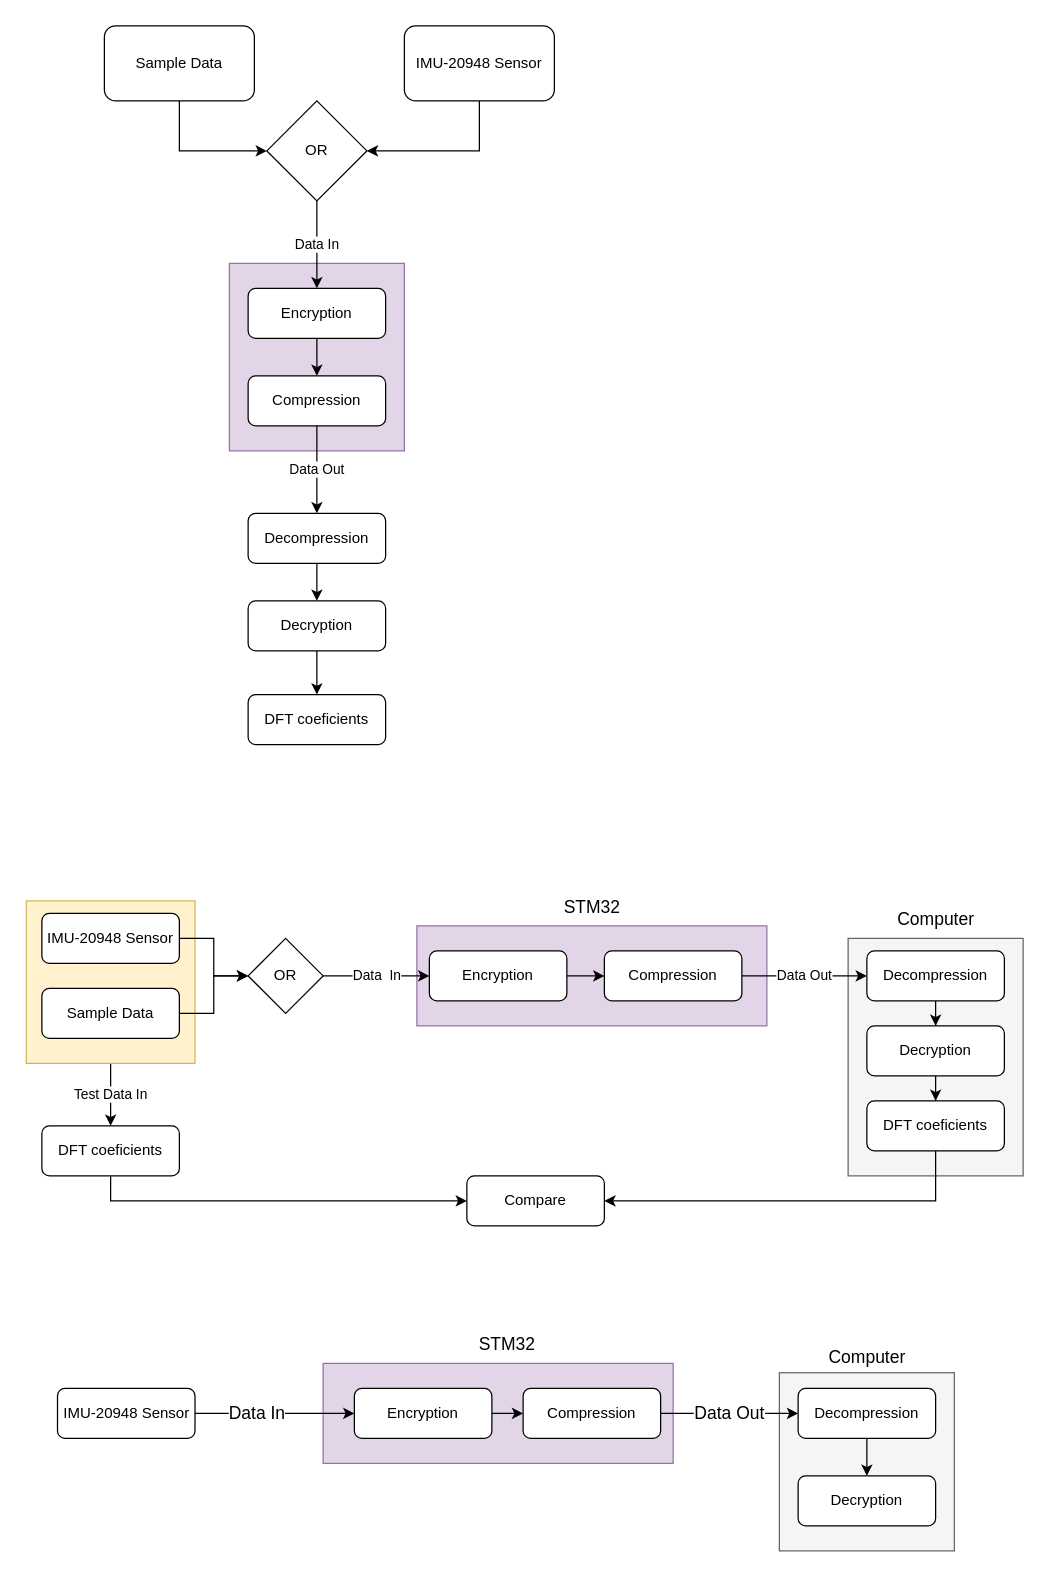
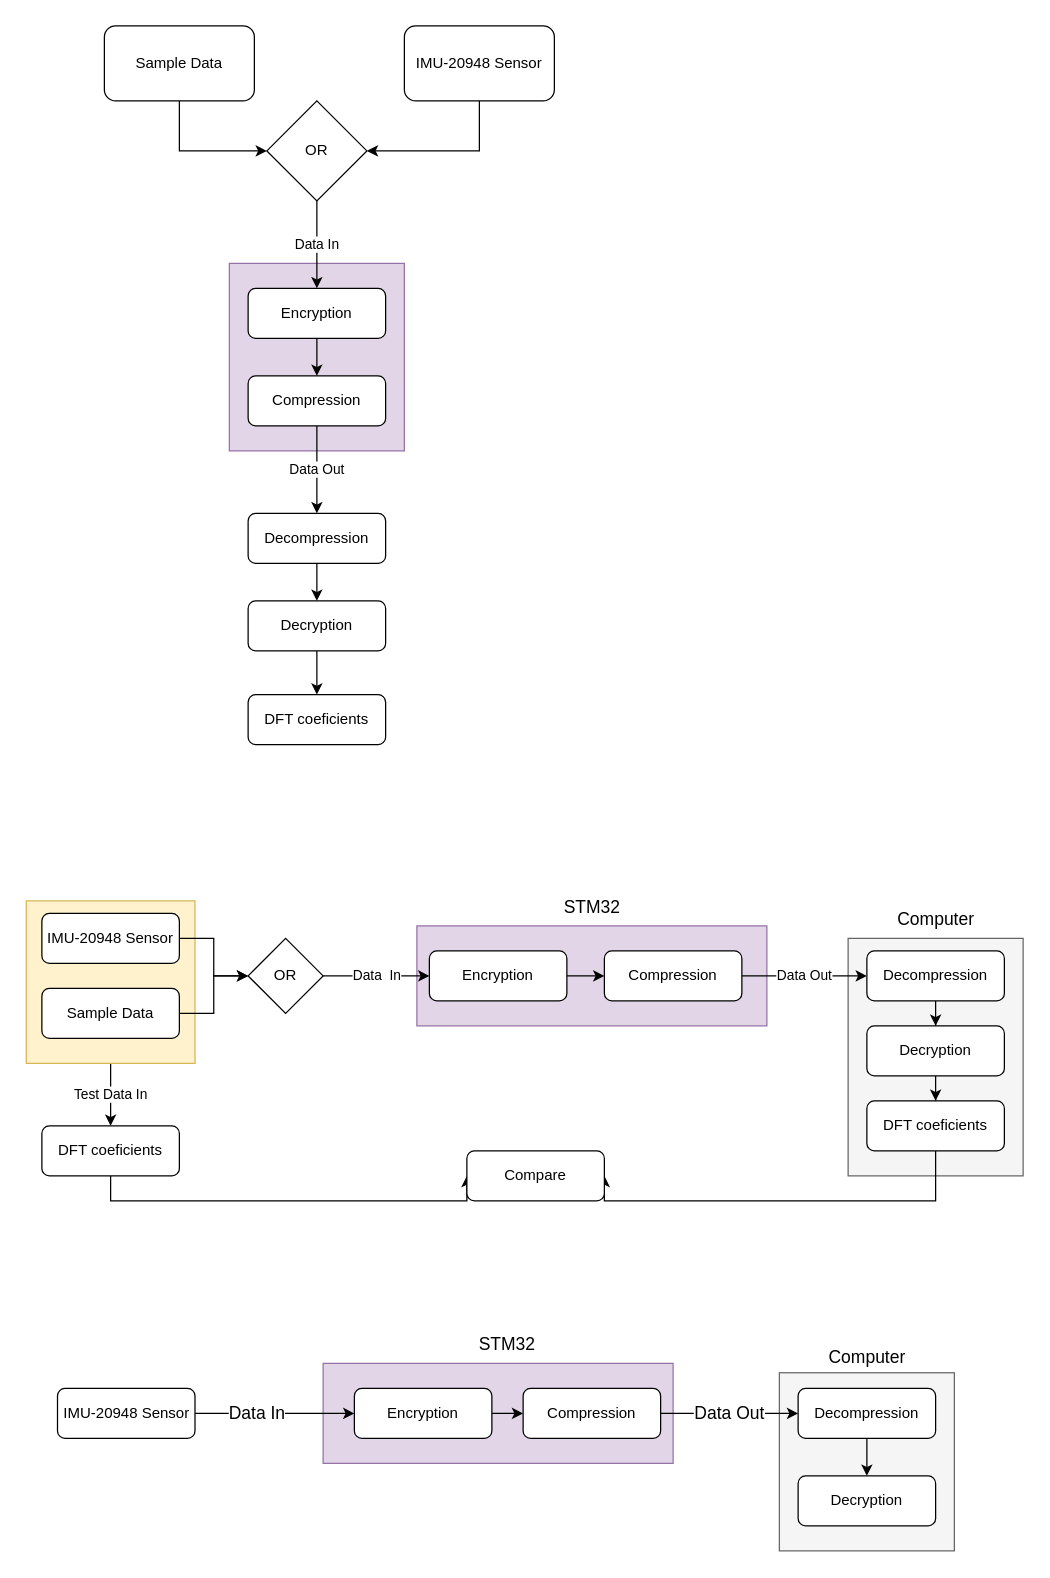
(536, 1201) -> (536, 1176)
